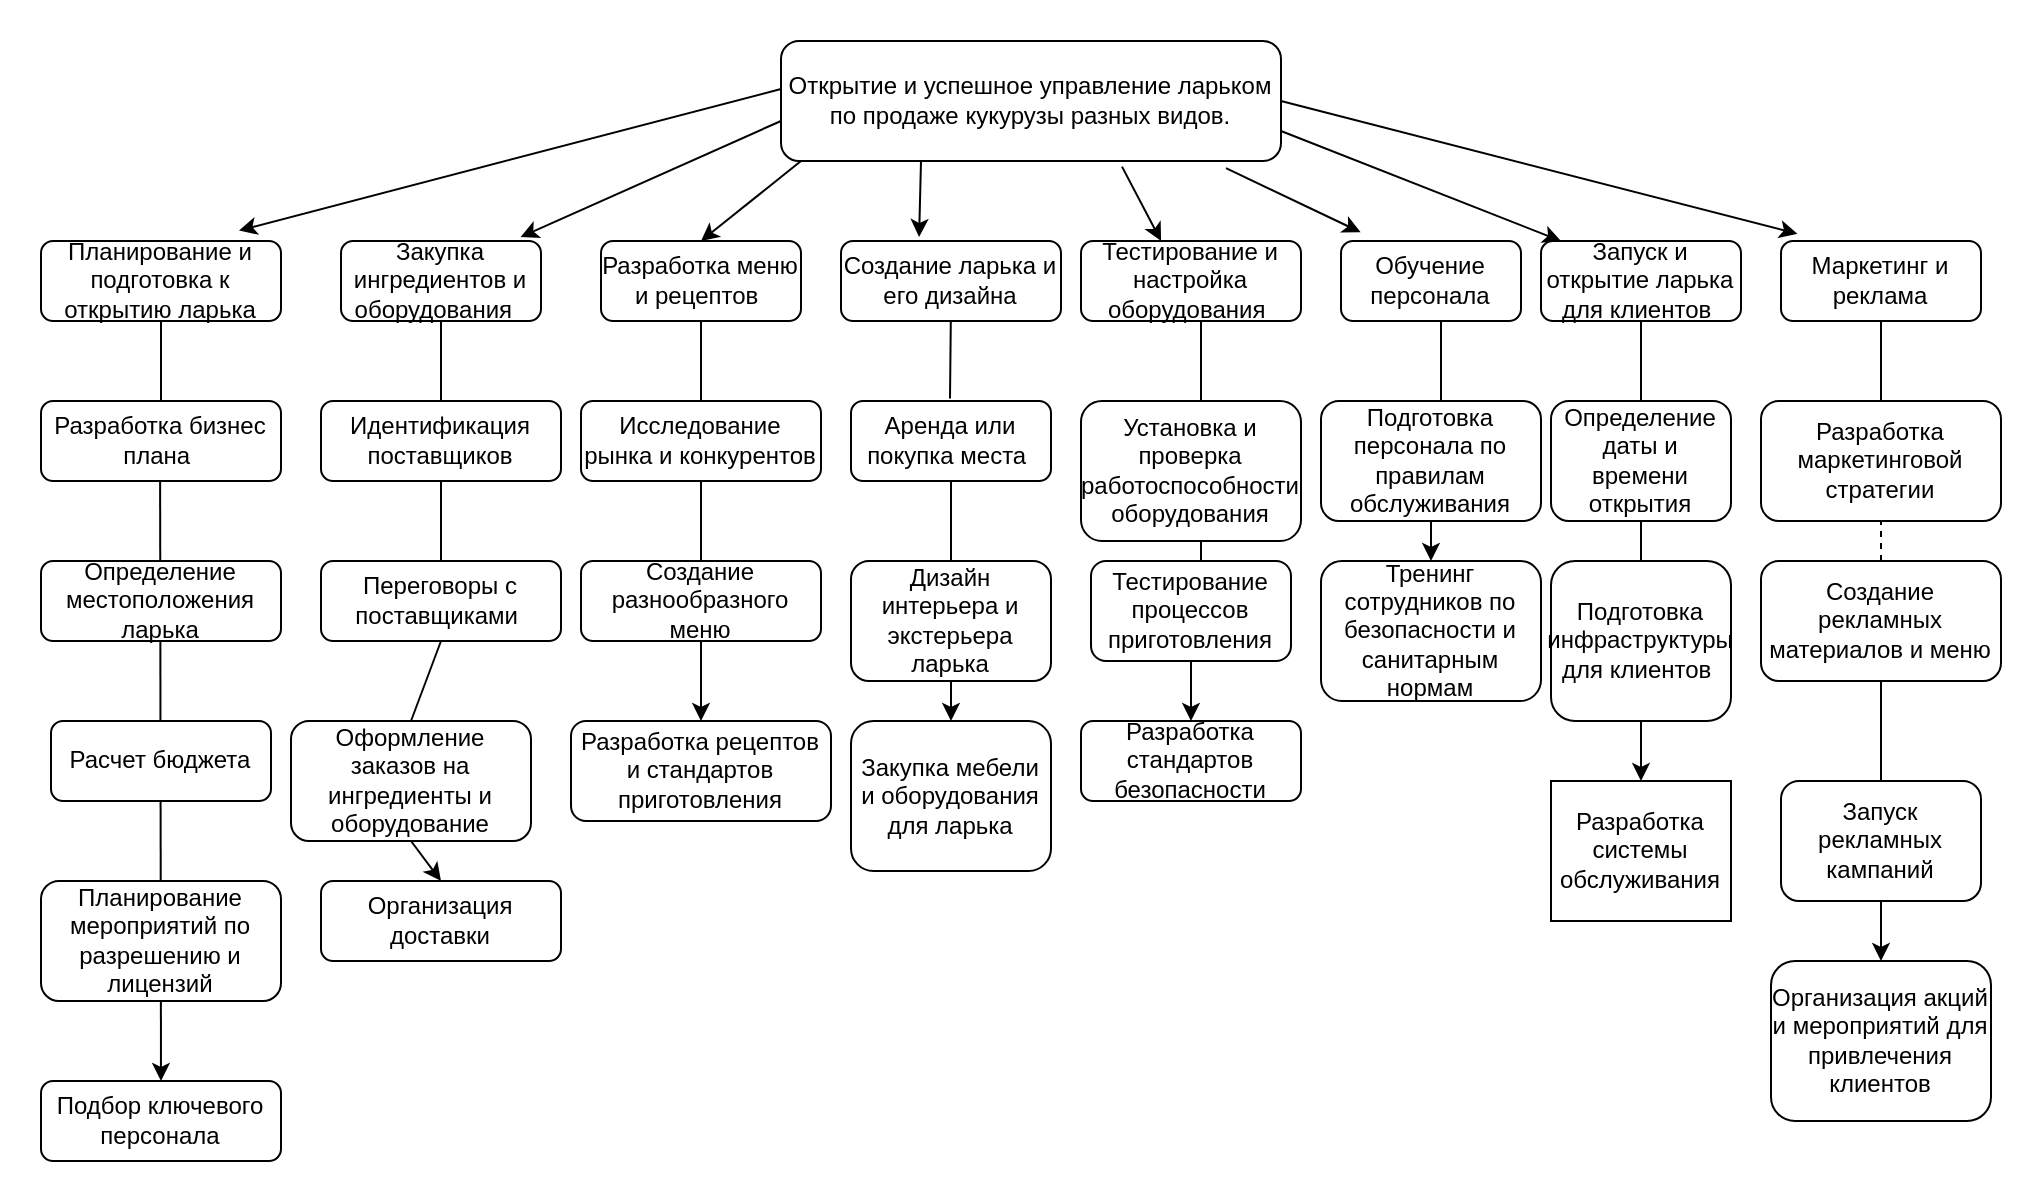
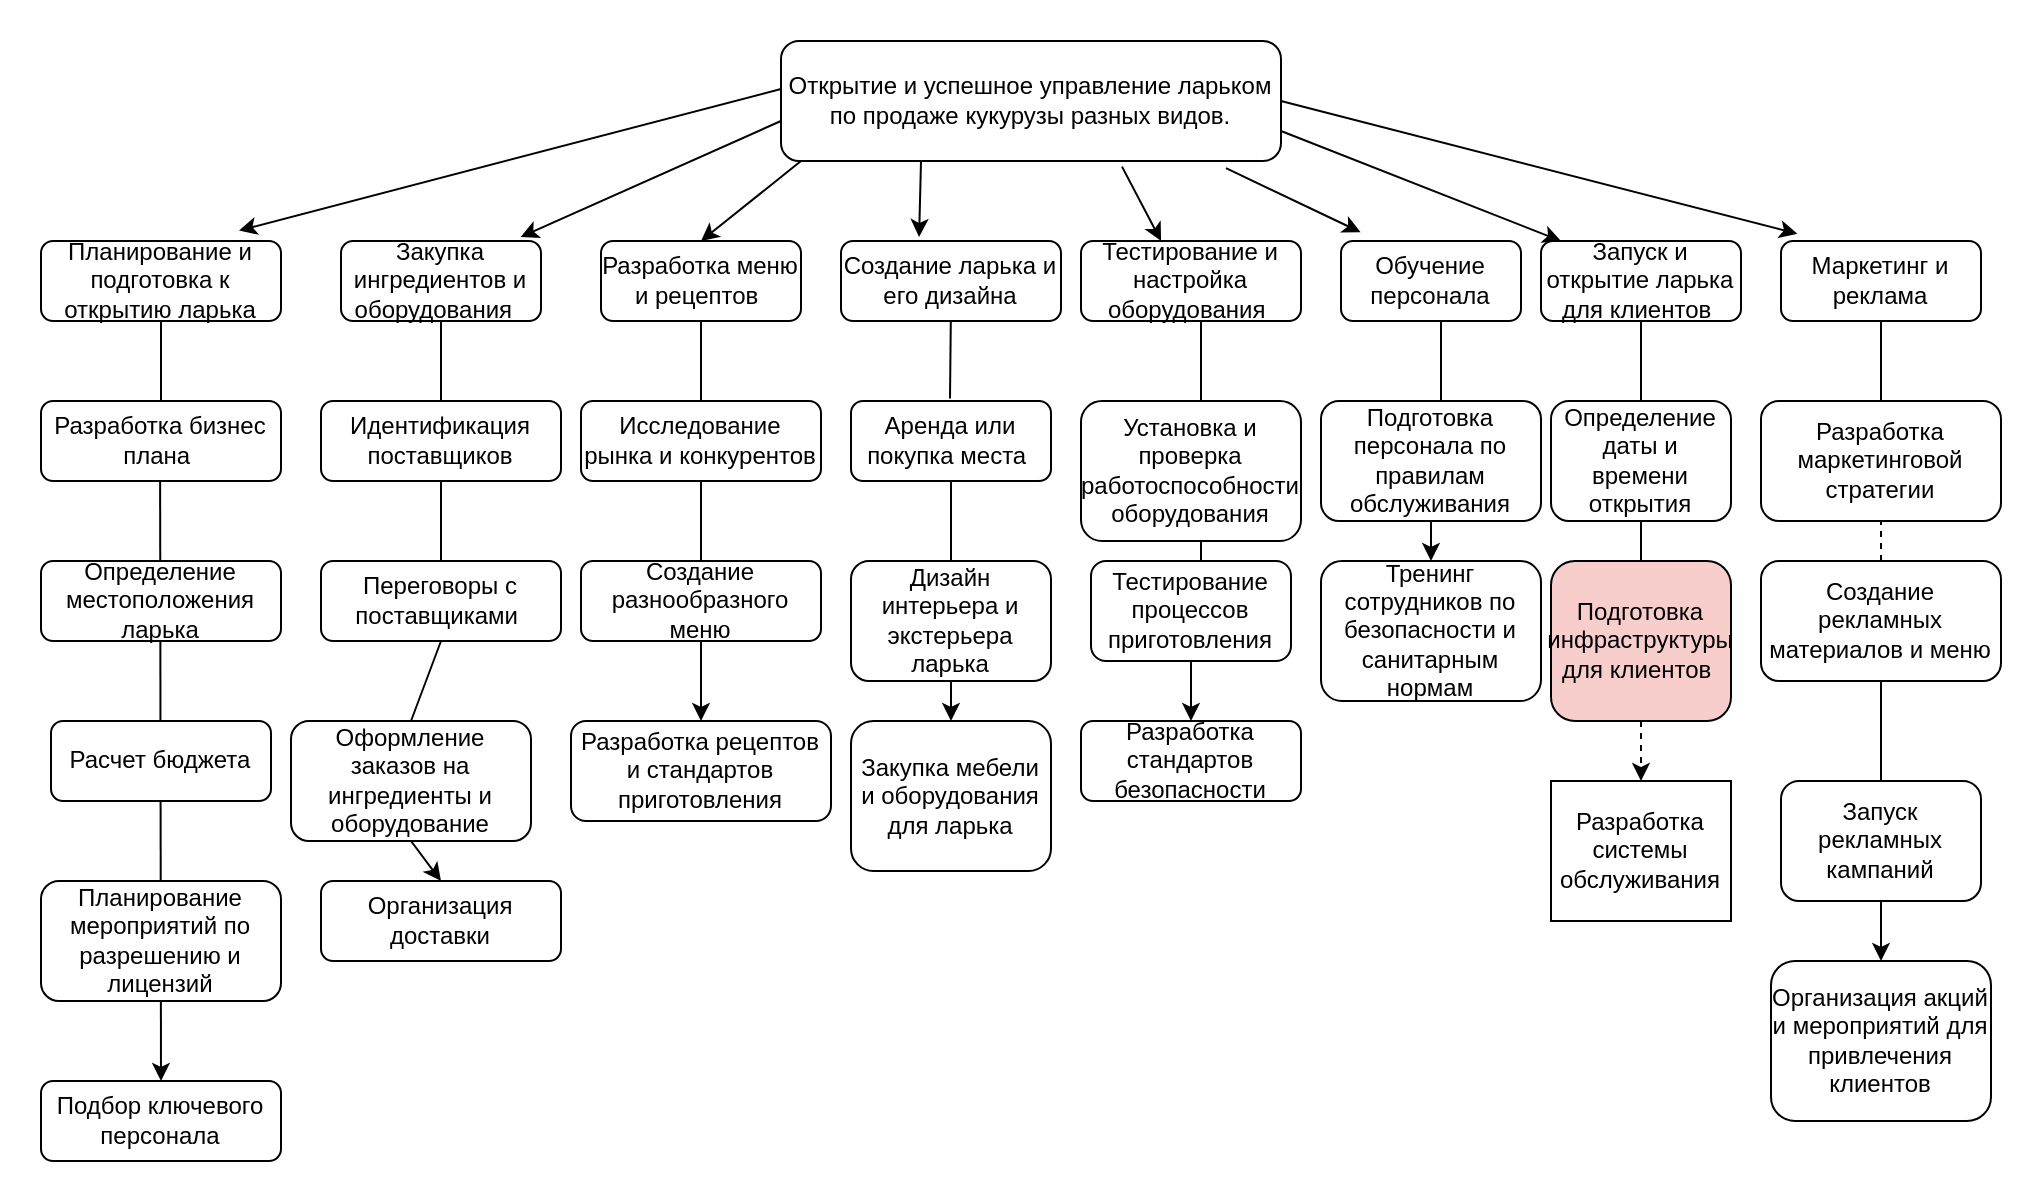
(1641, 641) -> (1641, 641)
(1641, 746) -> (1641, 746)
